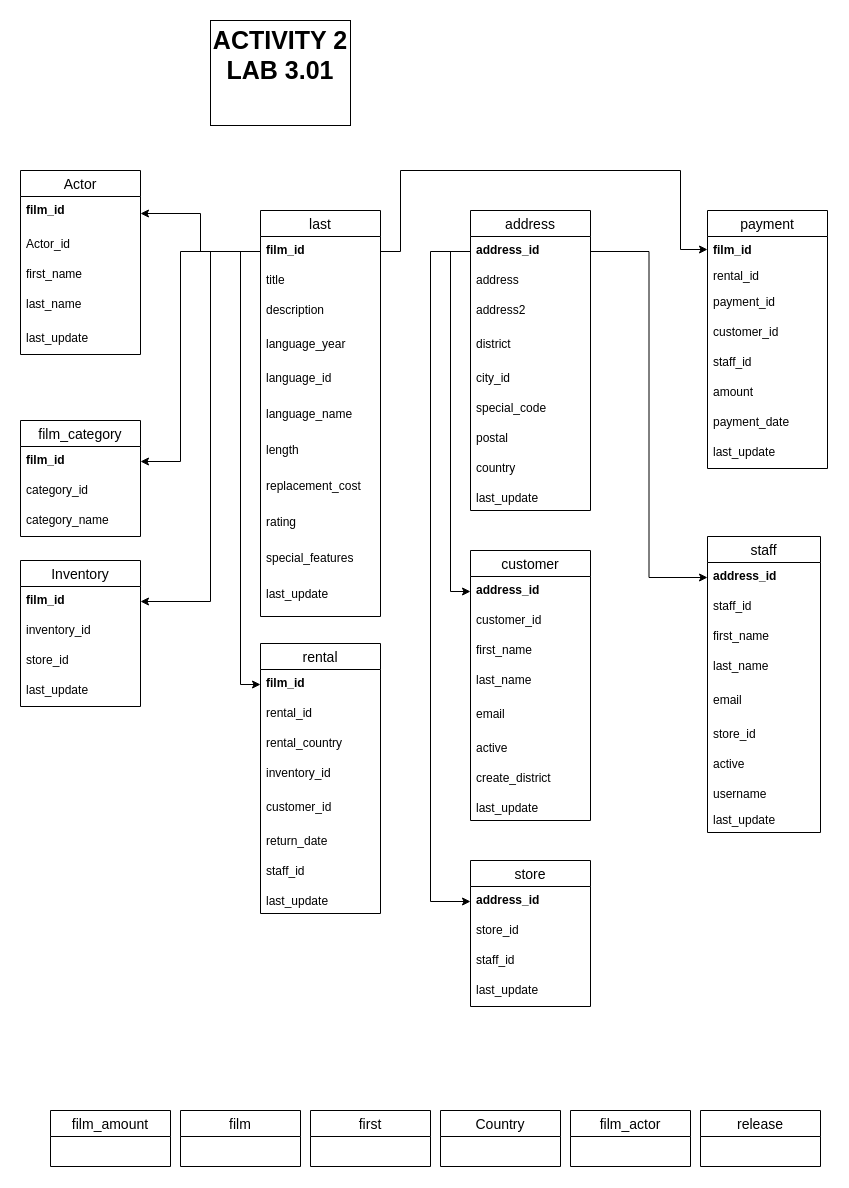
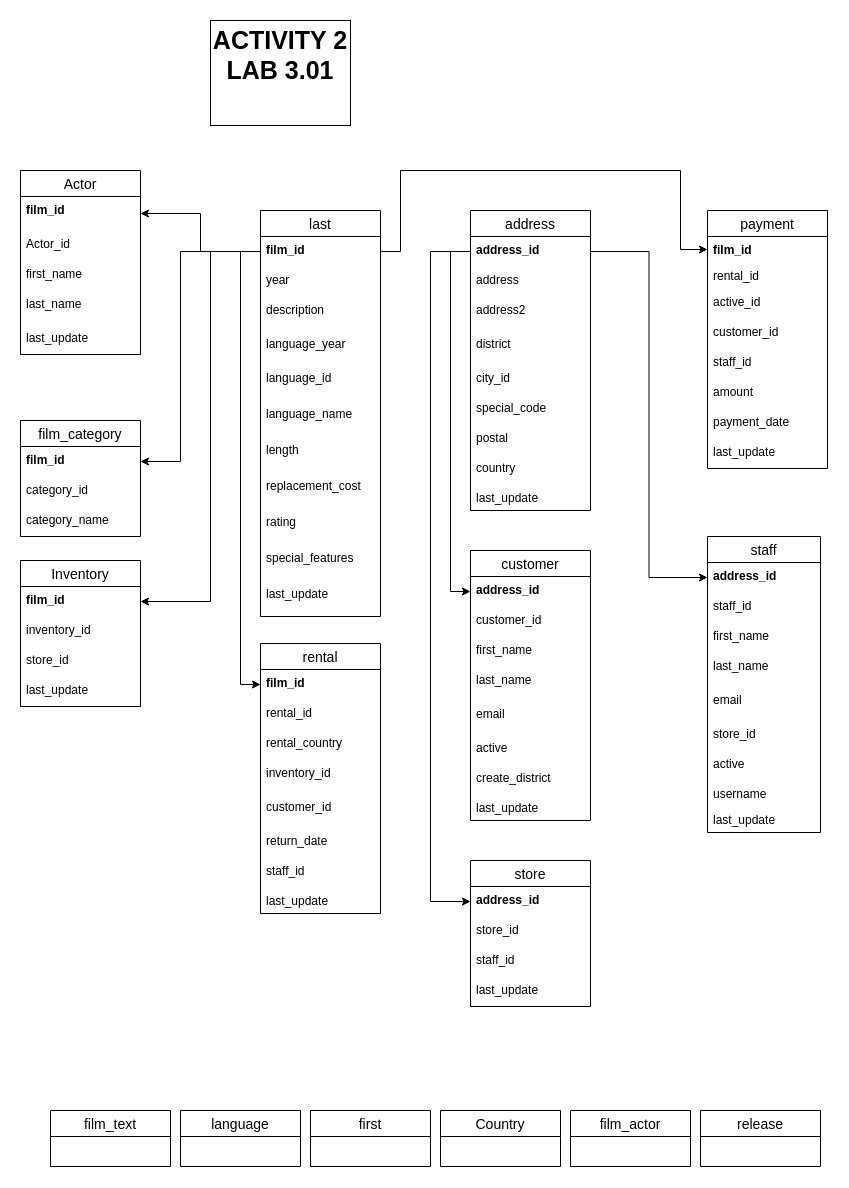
(280, 280) -> (279, 280)
(745, 302) -> (740, 302)
(110, 1124) -> (110, 1124)
(240, 1124) -> (240, 1124)
